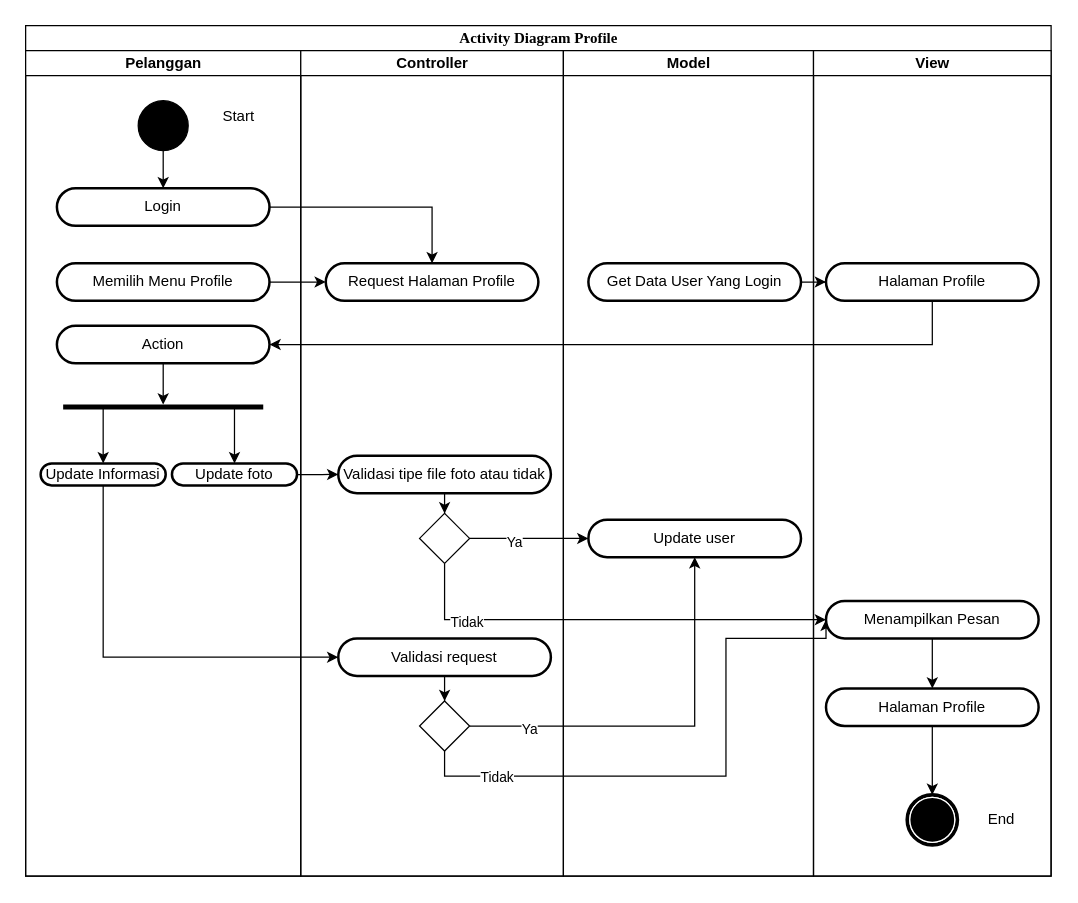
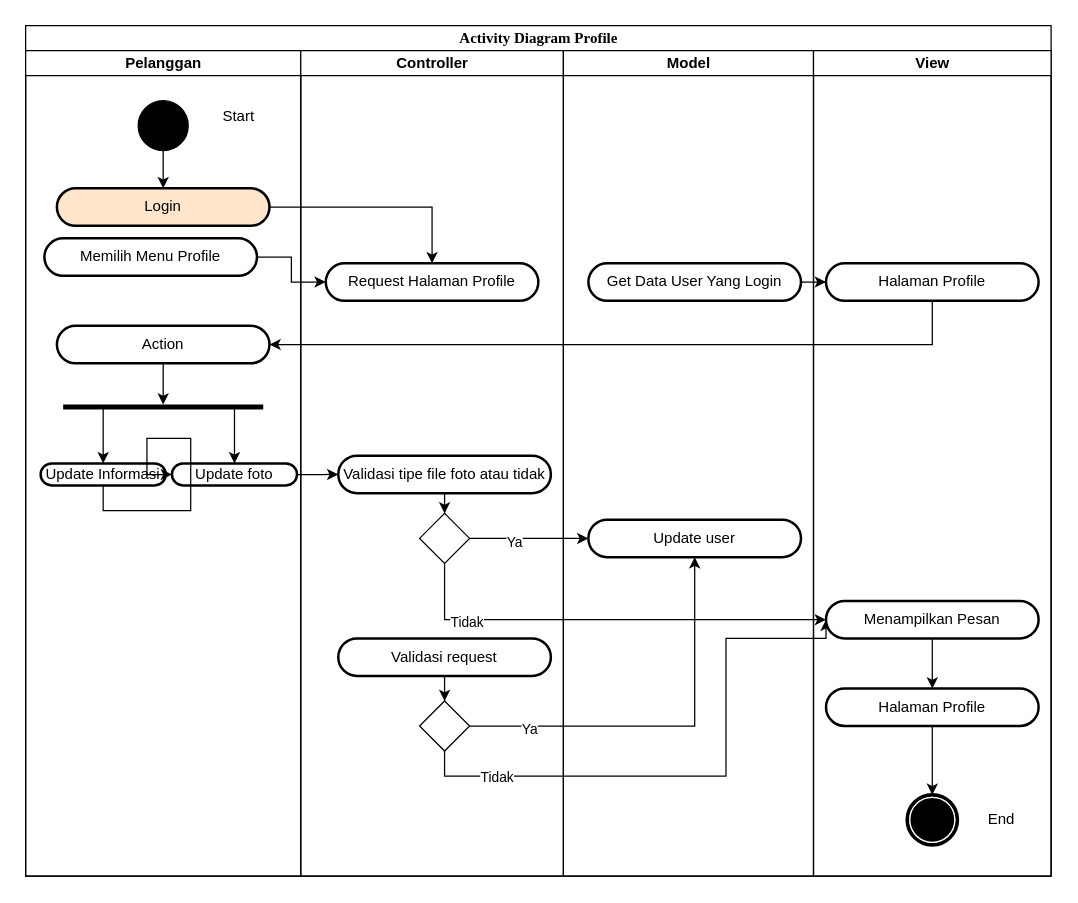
(163, 207) -> (163, 207)
(163, 282) -> (151, 257)
(142, 657) -> (191, 471)
